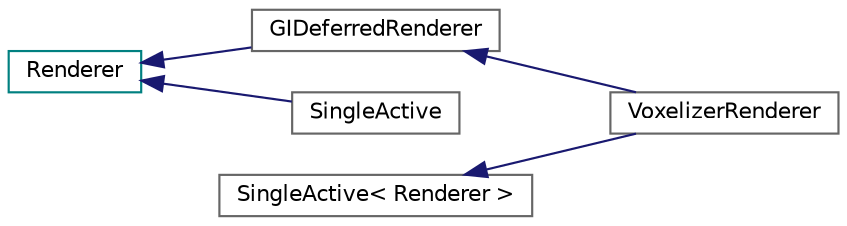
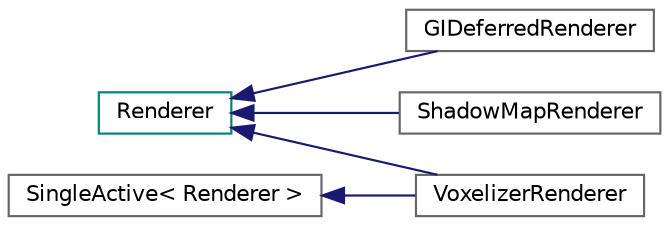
(561, 74) -> (345, 154)
(376, 113) -> (530, 113)
